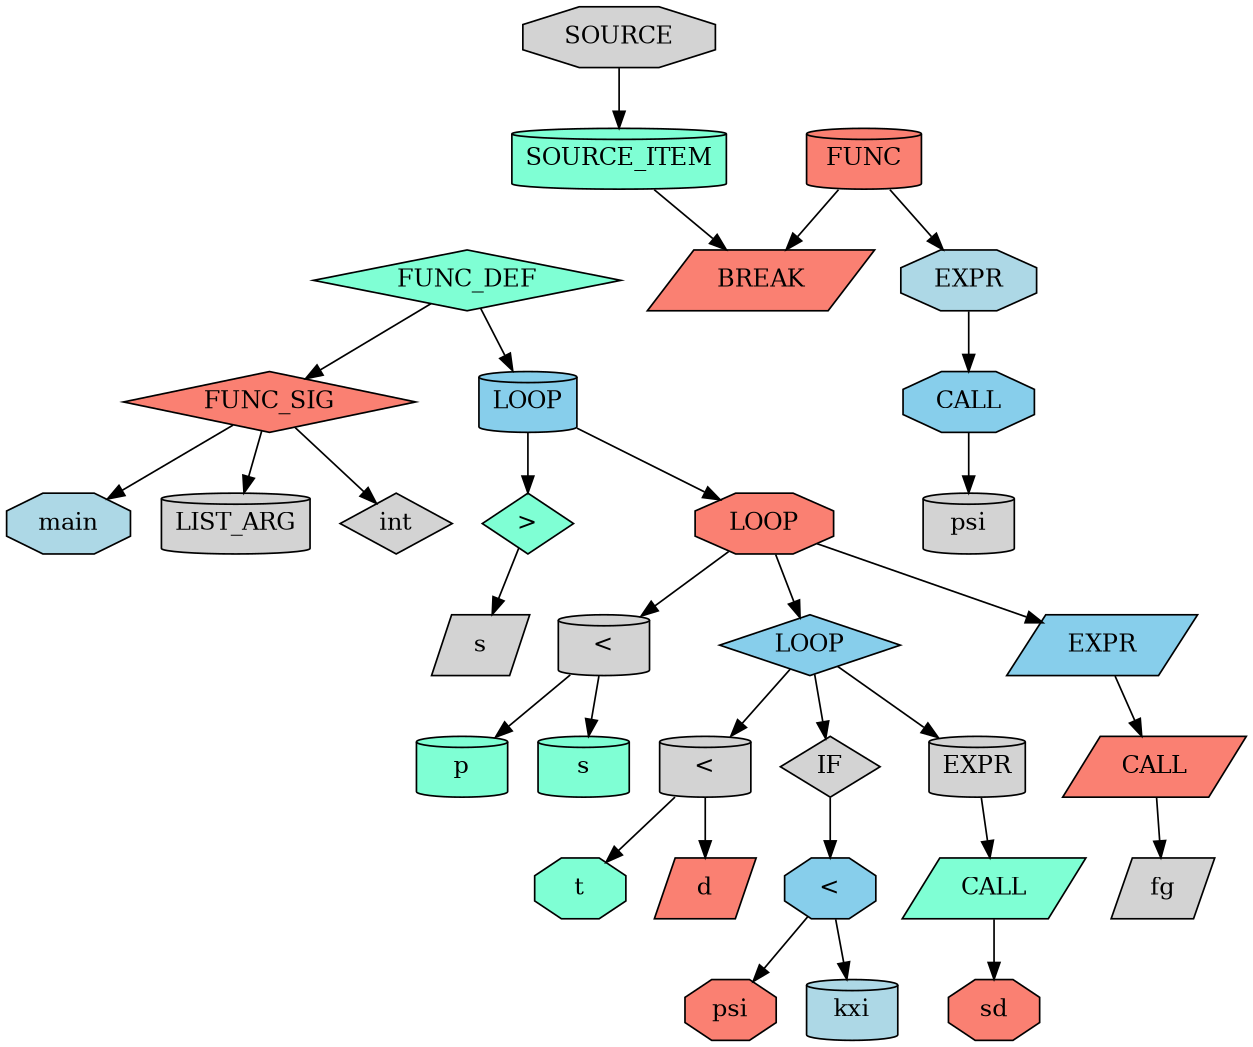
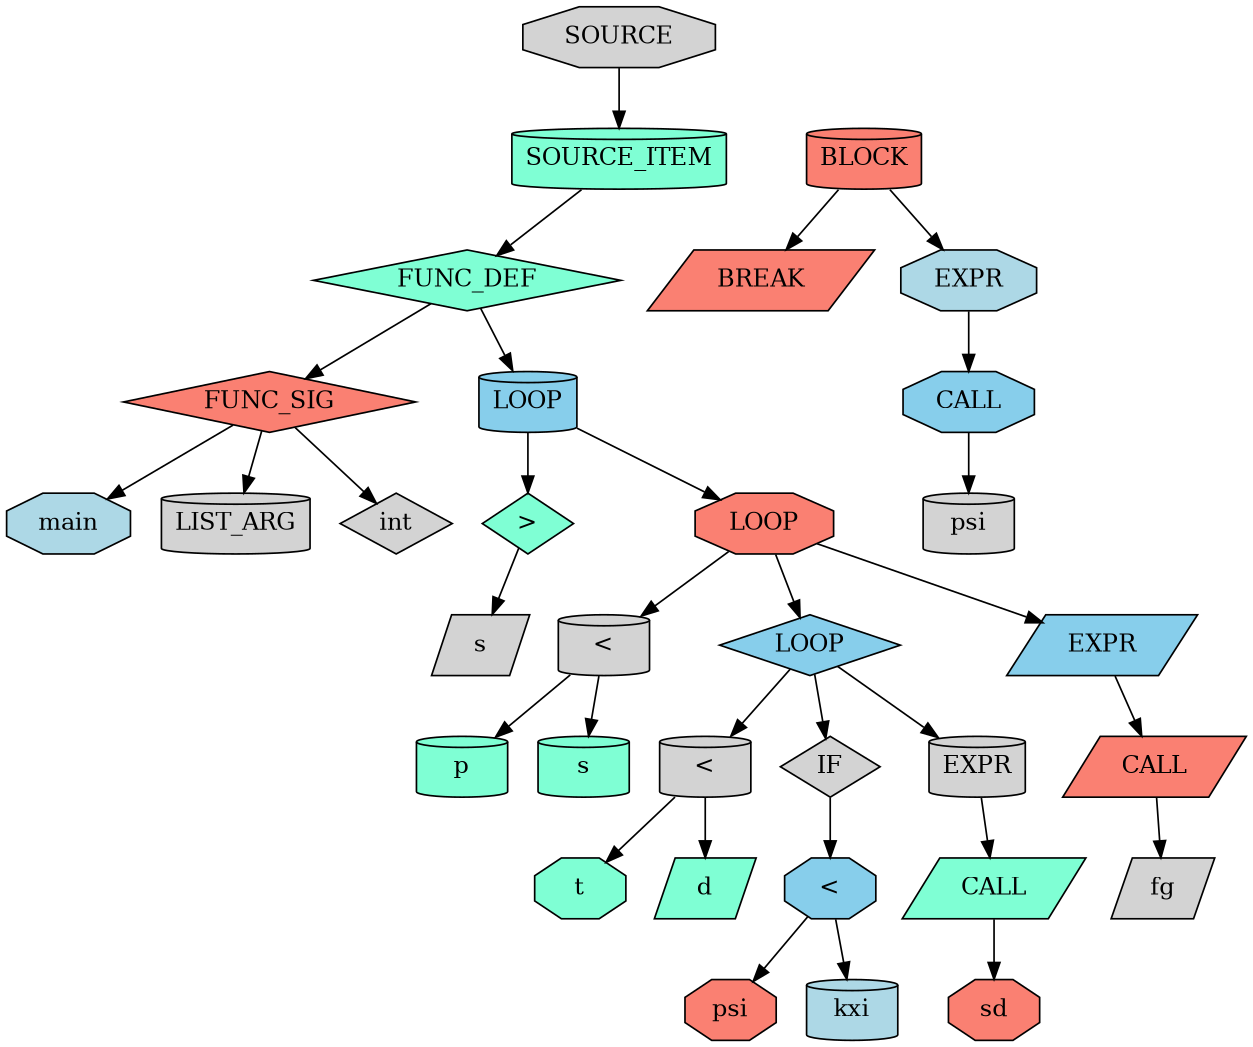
(864, 159) -> (864, 159)
(684, 214) -> (546, 217)
(705, 888) -> (705, 888)
